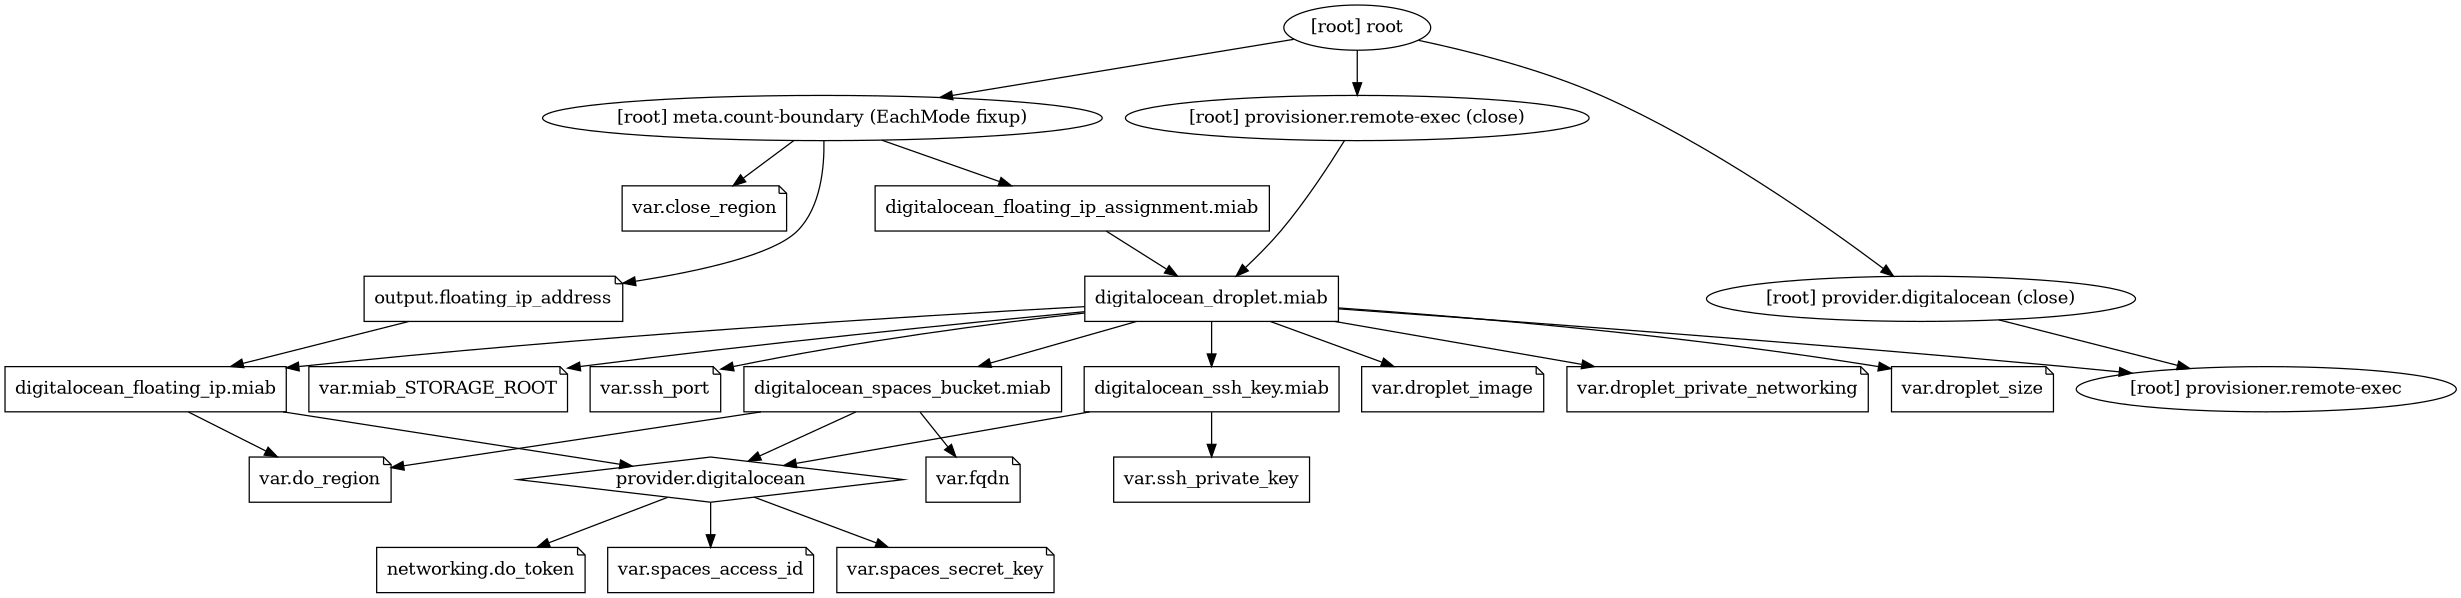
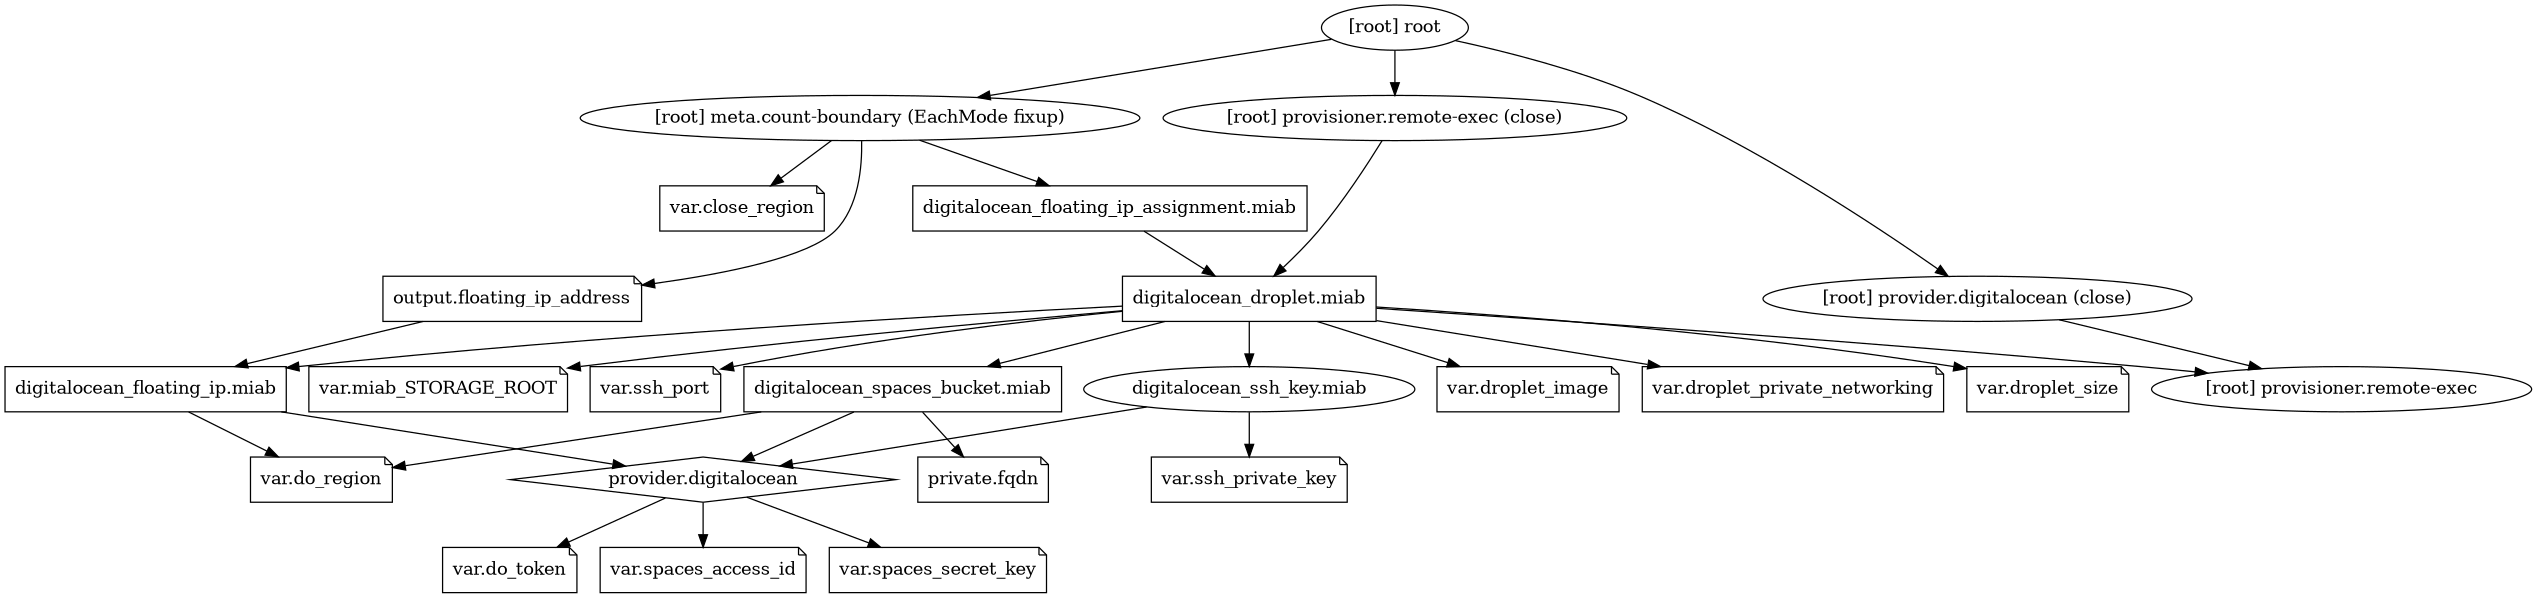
(1212, 389) -> (1249, 389)
(973, 480) -> (983, 480)
(1212, 480) -> (1249, 480)
(481, 570) -> (510, 570)
